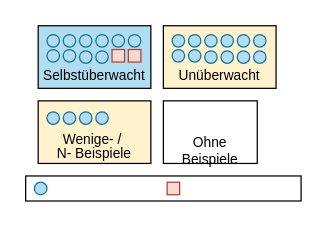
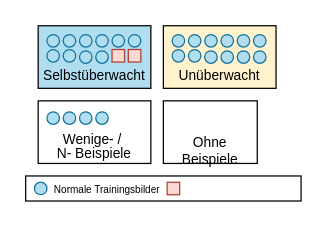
(94, 132) -> (94, 132)
none -> (108, 188)
